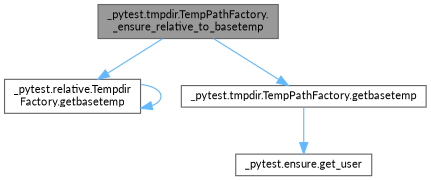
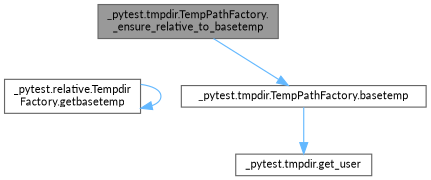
(135, 56) -> none
(304, 96) -> (304, 96)
(304, 165) -> (304, 165)
